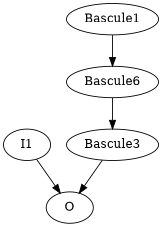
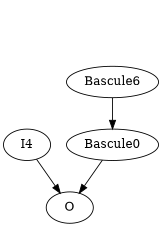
(113, 19) -> none
(27, 145) -> (27, 145)
(113, 145) -> (113, 145)
